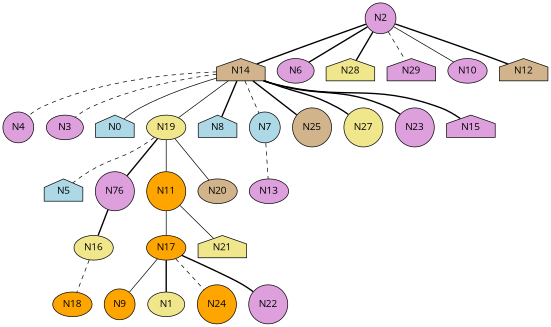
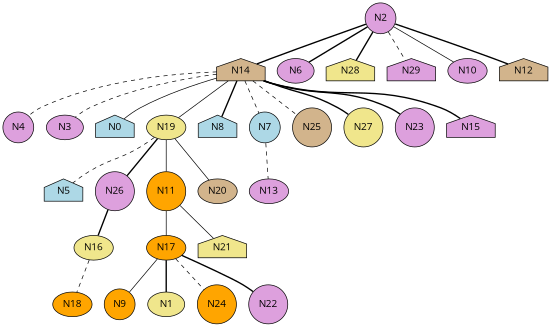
(275, 98) -> (275, 98)
(115, 191) -> (115, 191)
